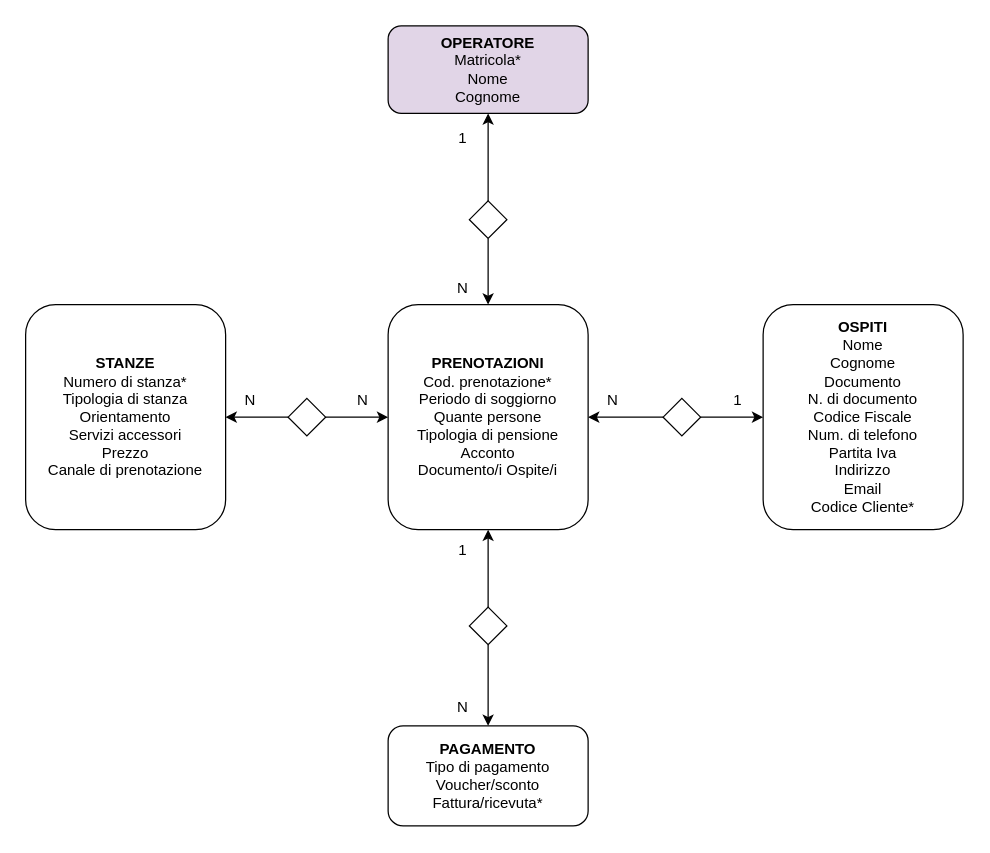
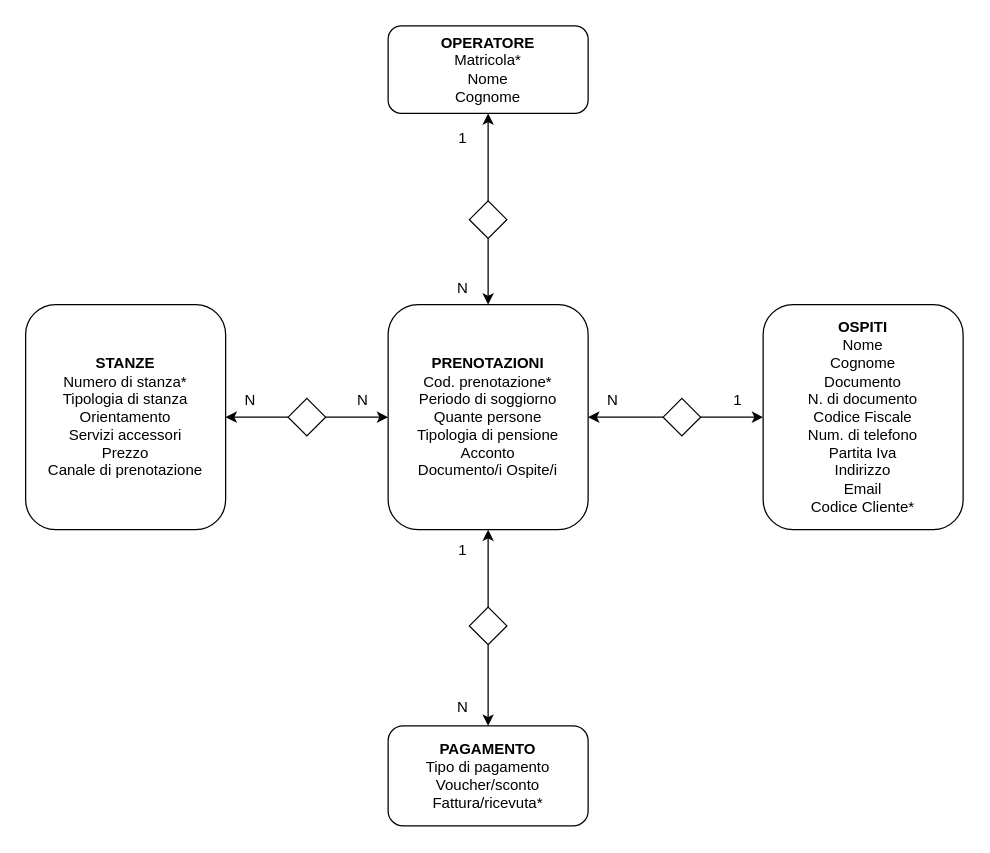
(488, 69) -> (488, 69)
